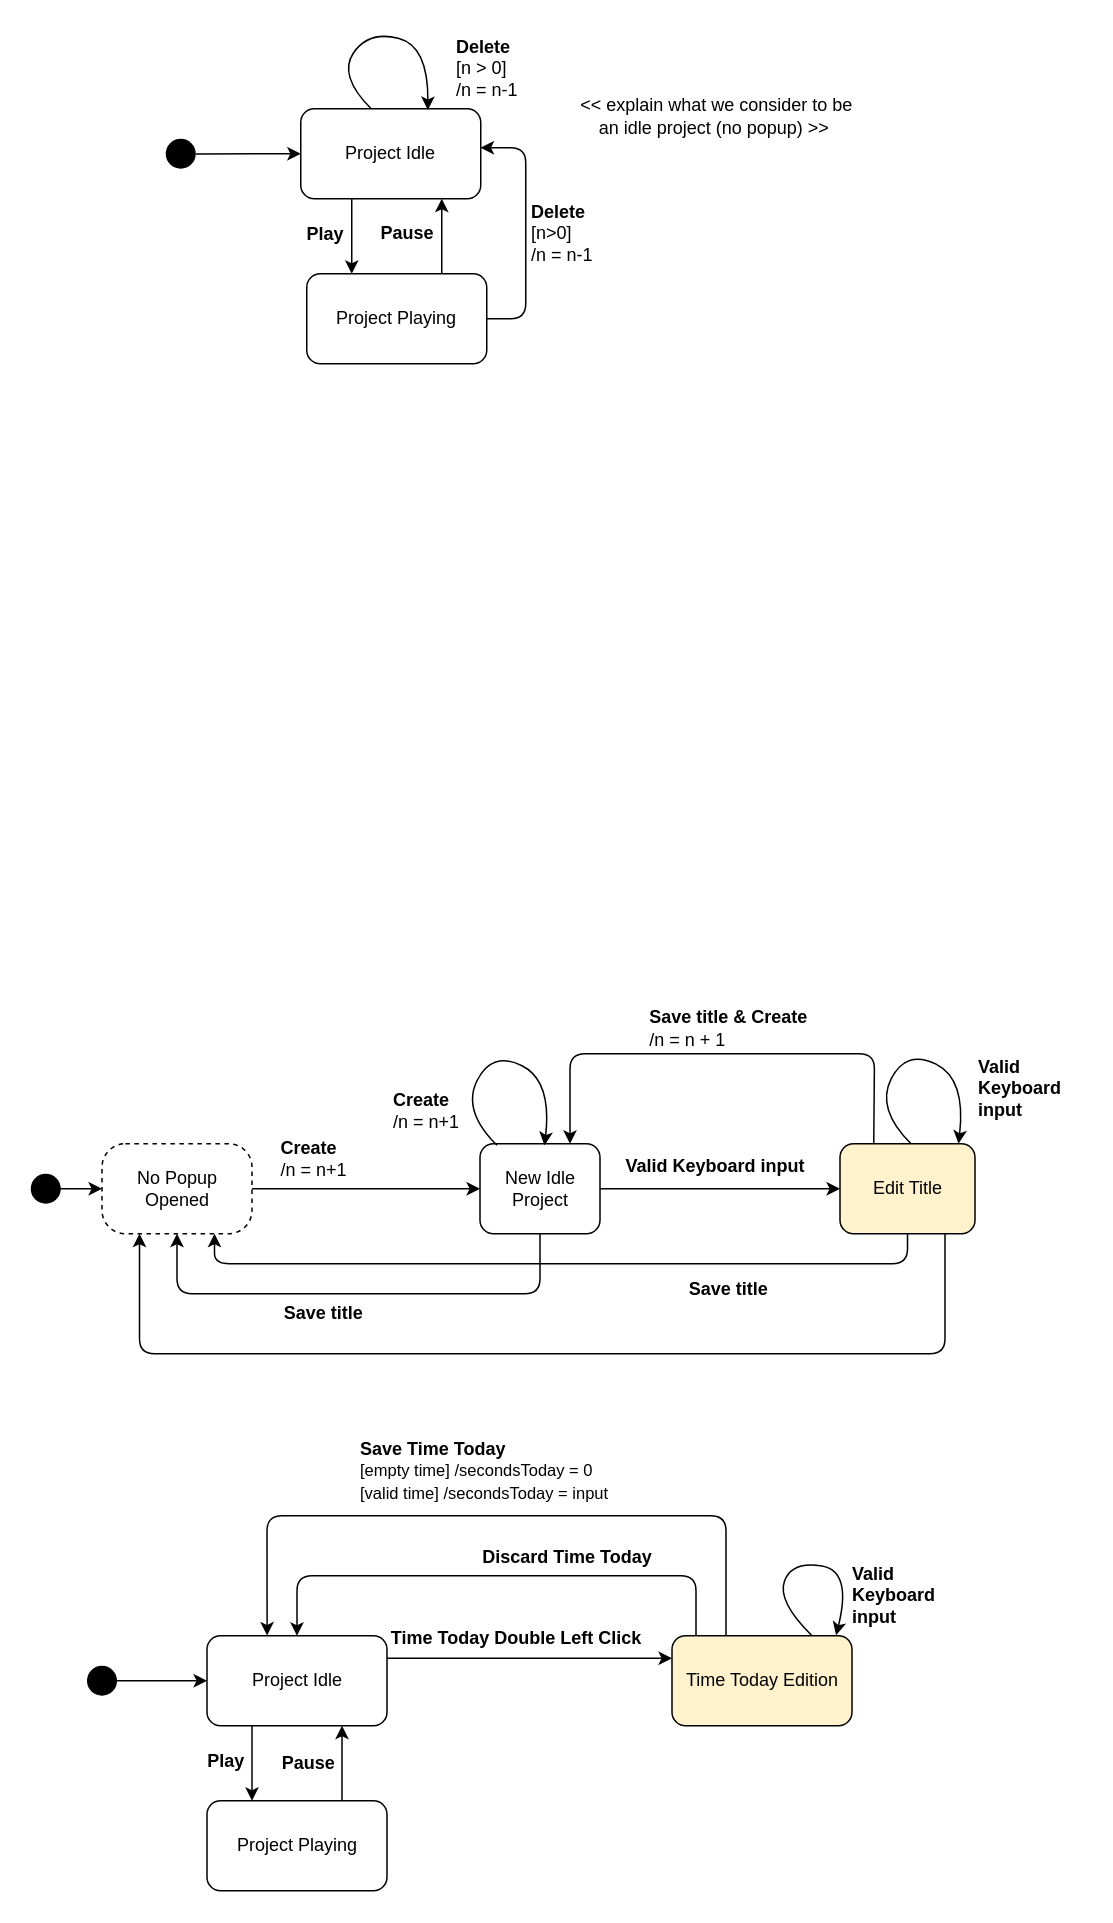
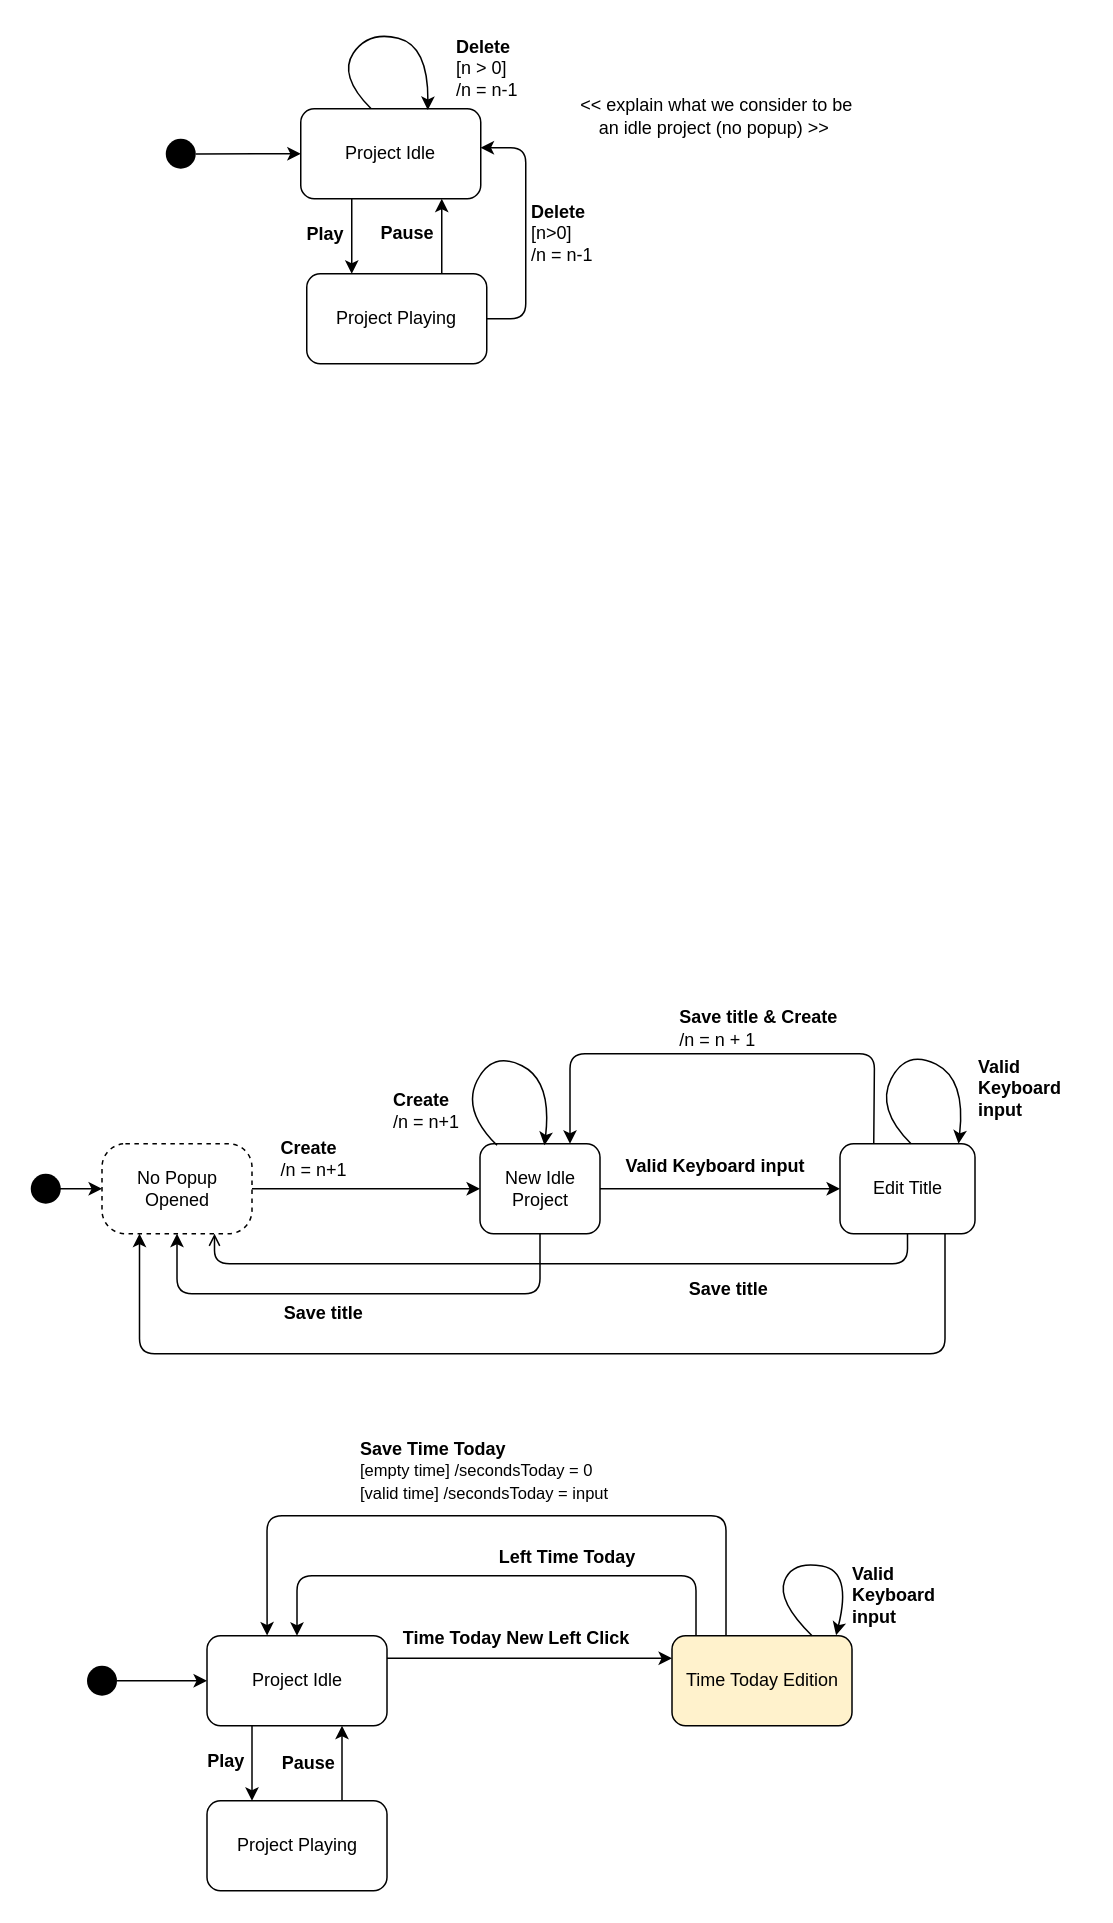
(728, 1028) -> (758, 1028)
(908, 1189) -> (908, 1189)
(215, 1254) -> (215, 1253)
(568, 1568) -> (568, 1568)
(517, 1639) -> (517, 1639)
